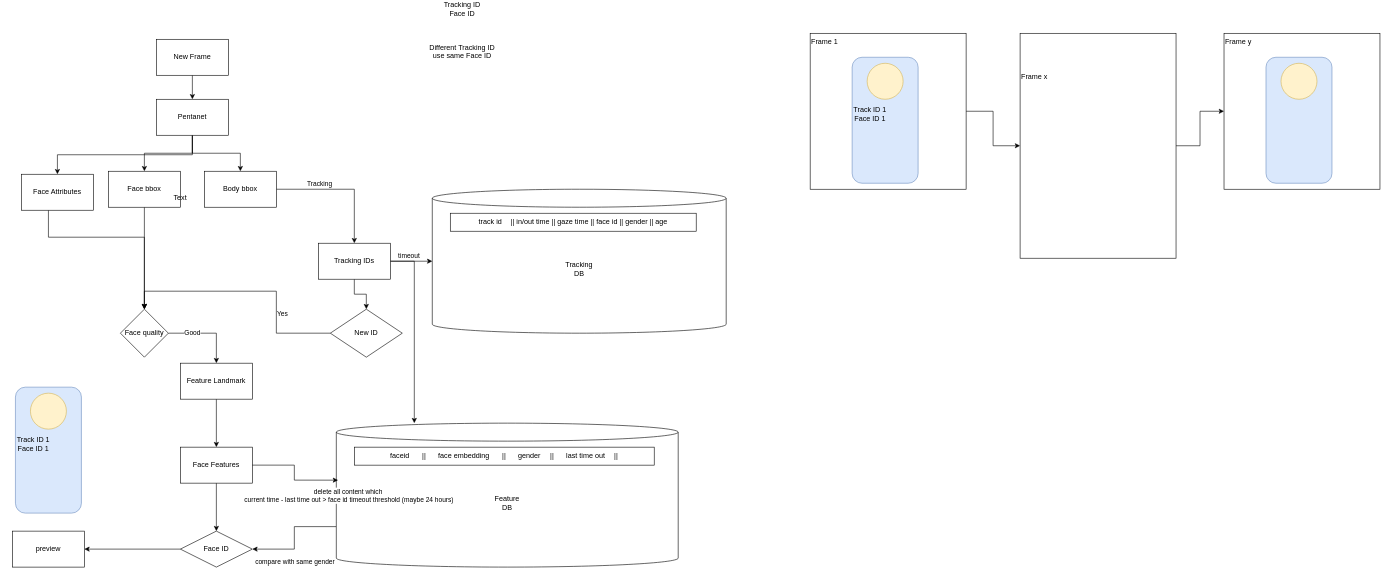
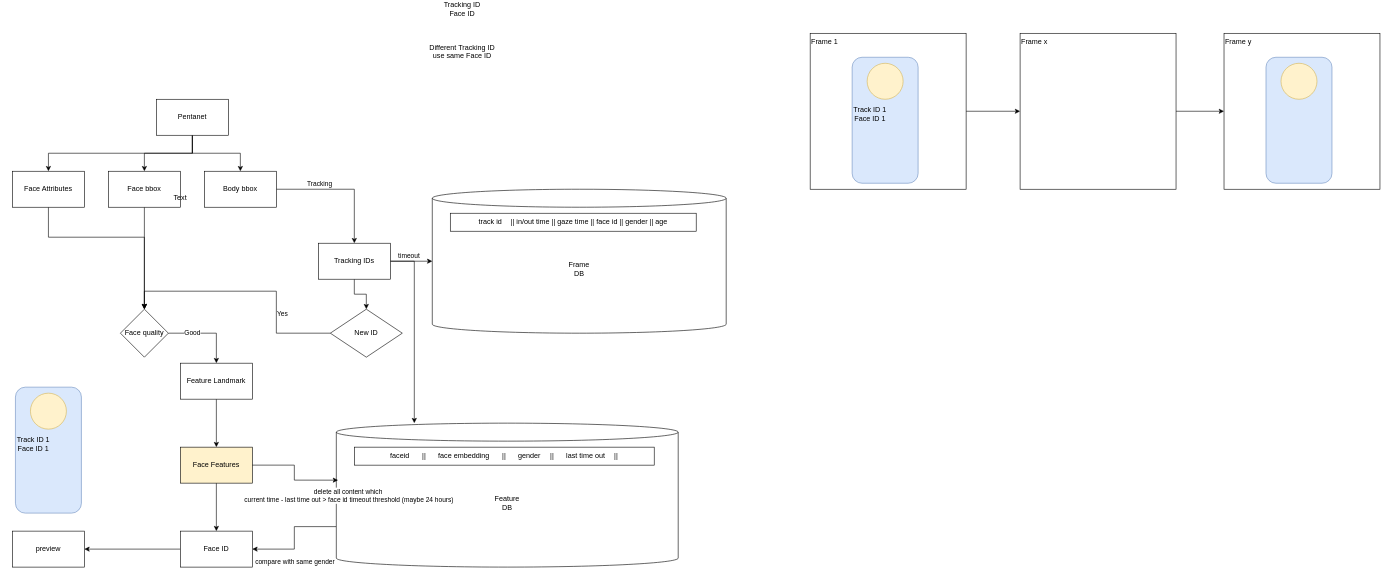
(192, 57) -> none
(192, 85) -> none
(1098, 146) -> (1098, 111)
(57, 192) -> (48, 189)
(579, 269) -> (579, 269)
(216, 465) -> (216, 465)
(216, 549) -> (216, 549)
